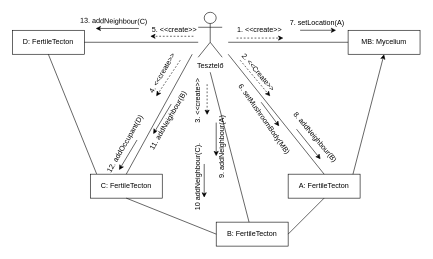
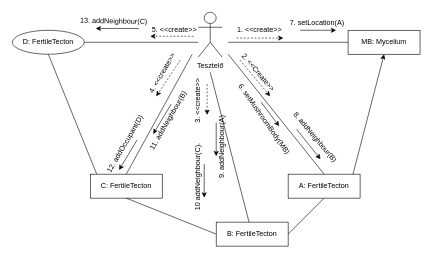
(48, 42) -> (48, 42)
